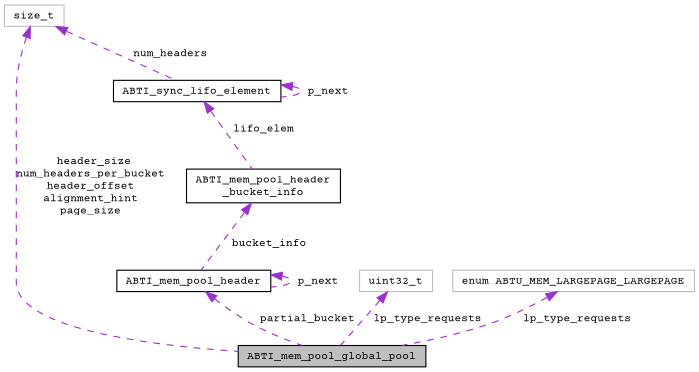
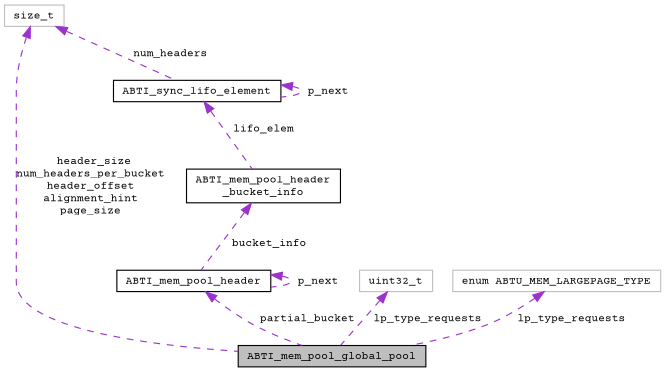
(574, 281) -> (557, 281)
